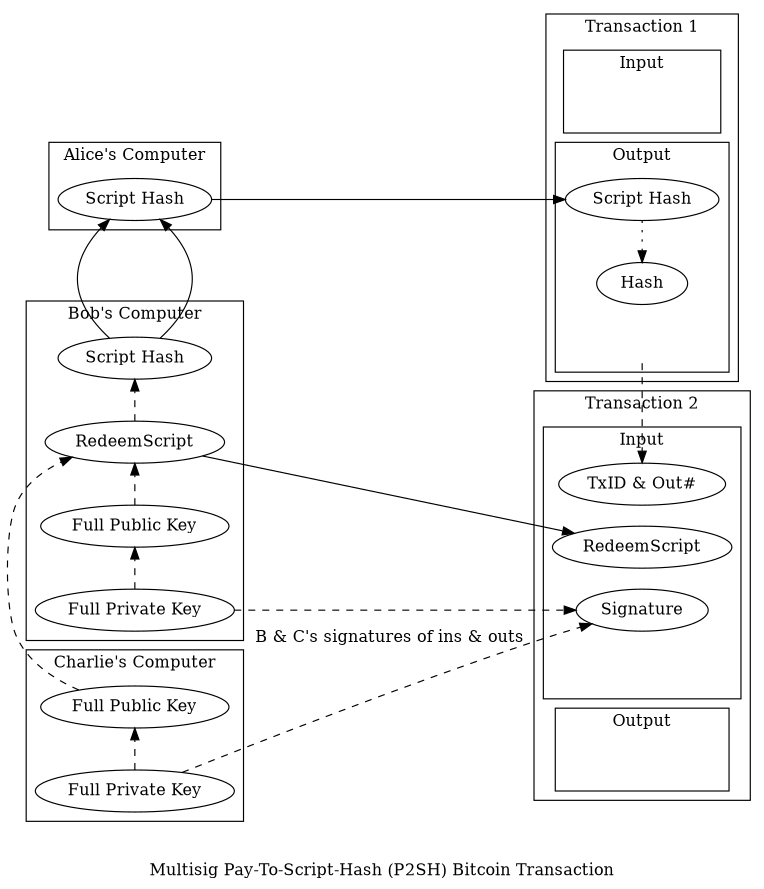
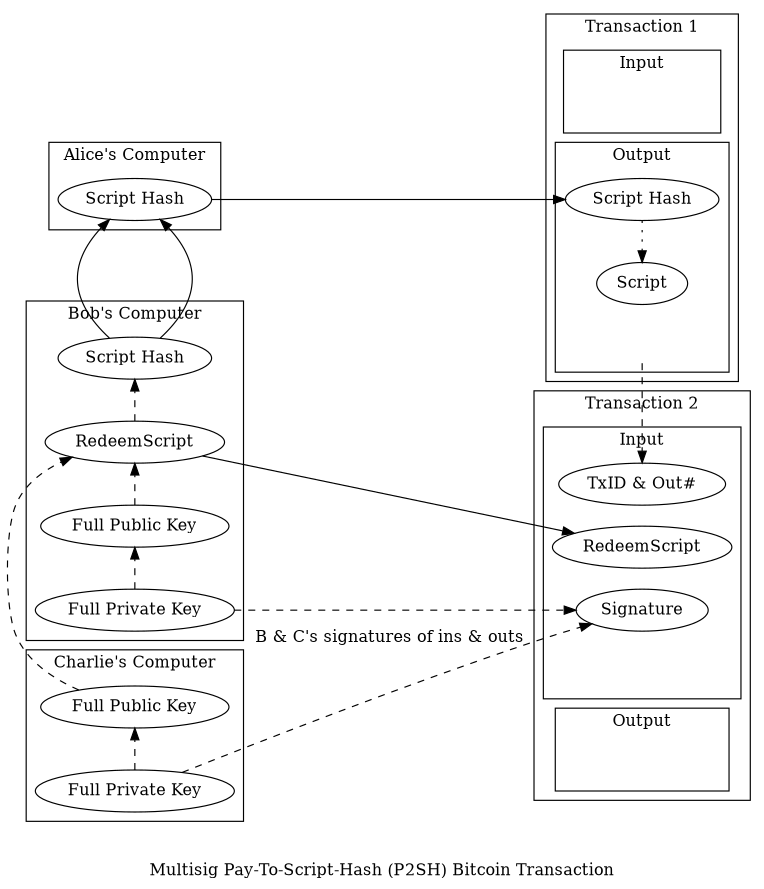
(642, 284) -> (642, 284)
